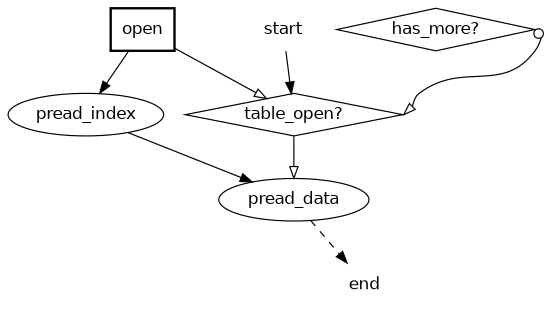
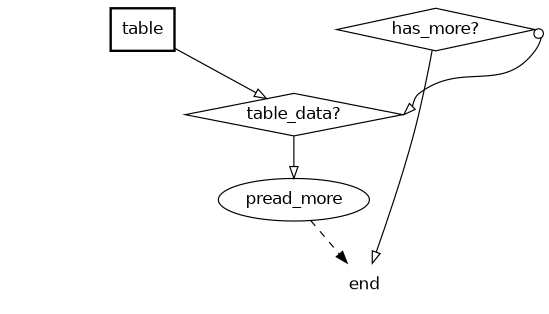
(143, 30) -> (143, 30)
(283, 30) -> none
(86, 115) -> none
(294, 115) -> (294, 115)
none -> (409, 152)
(294, 200) -> (294, 200)
